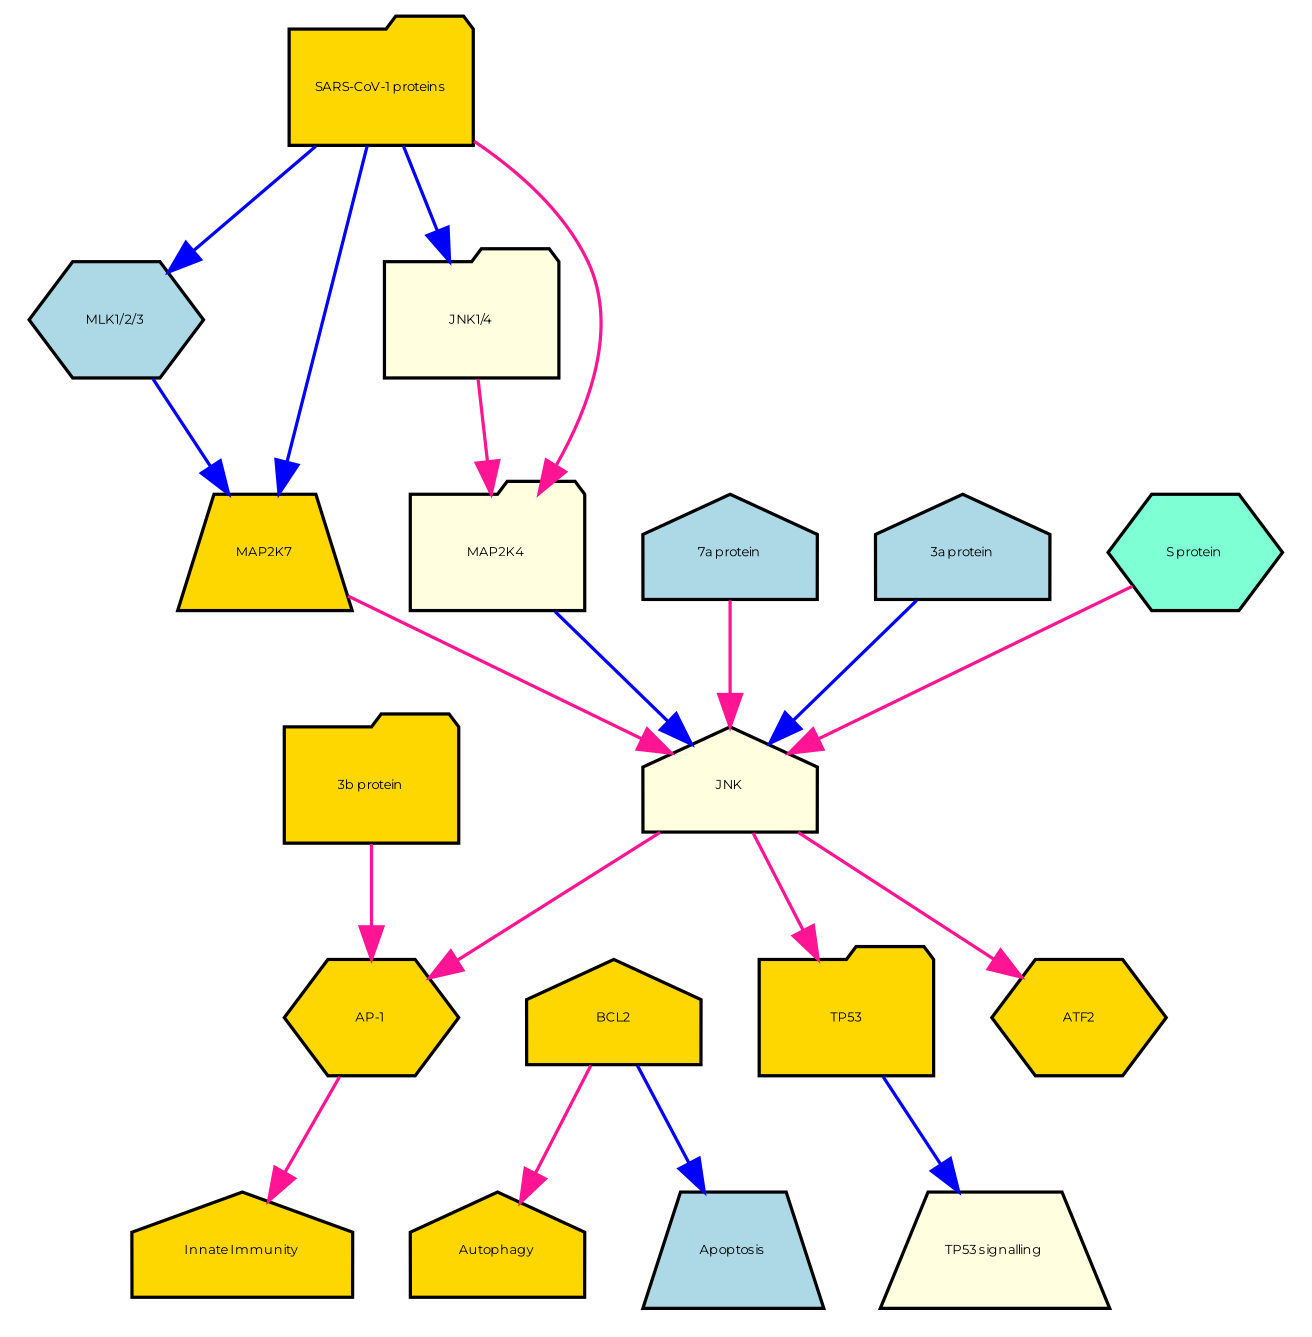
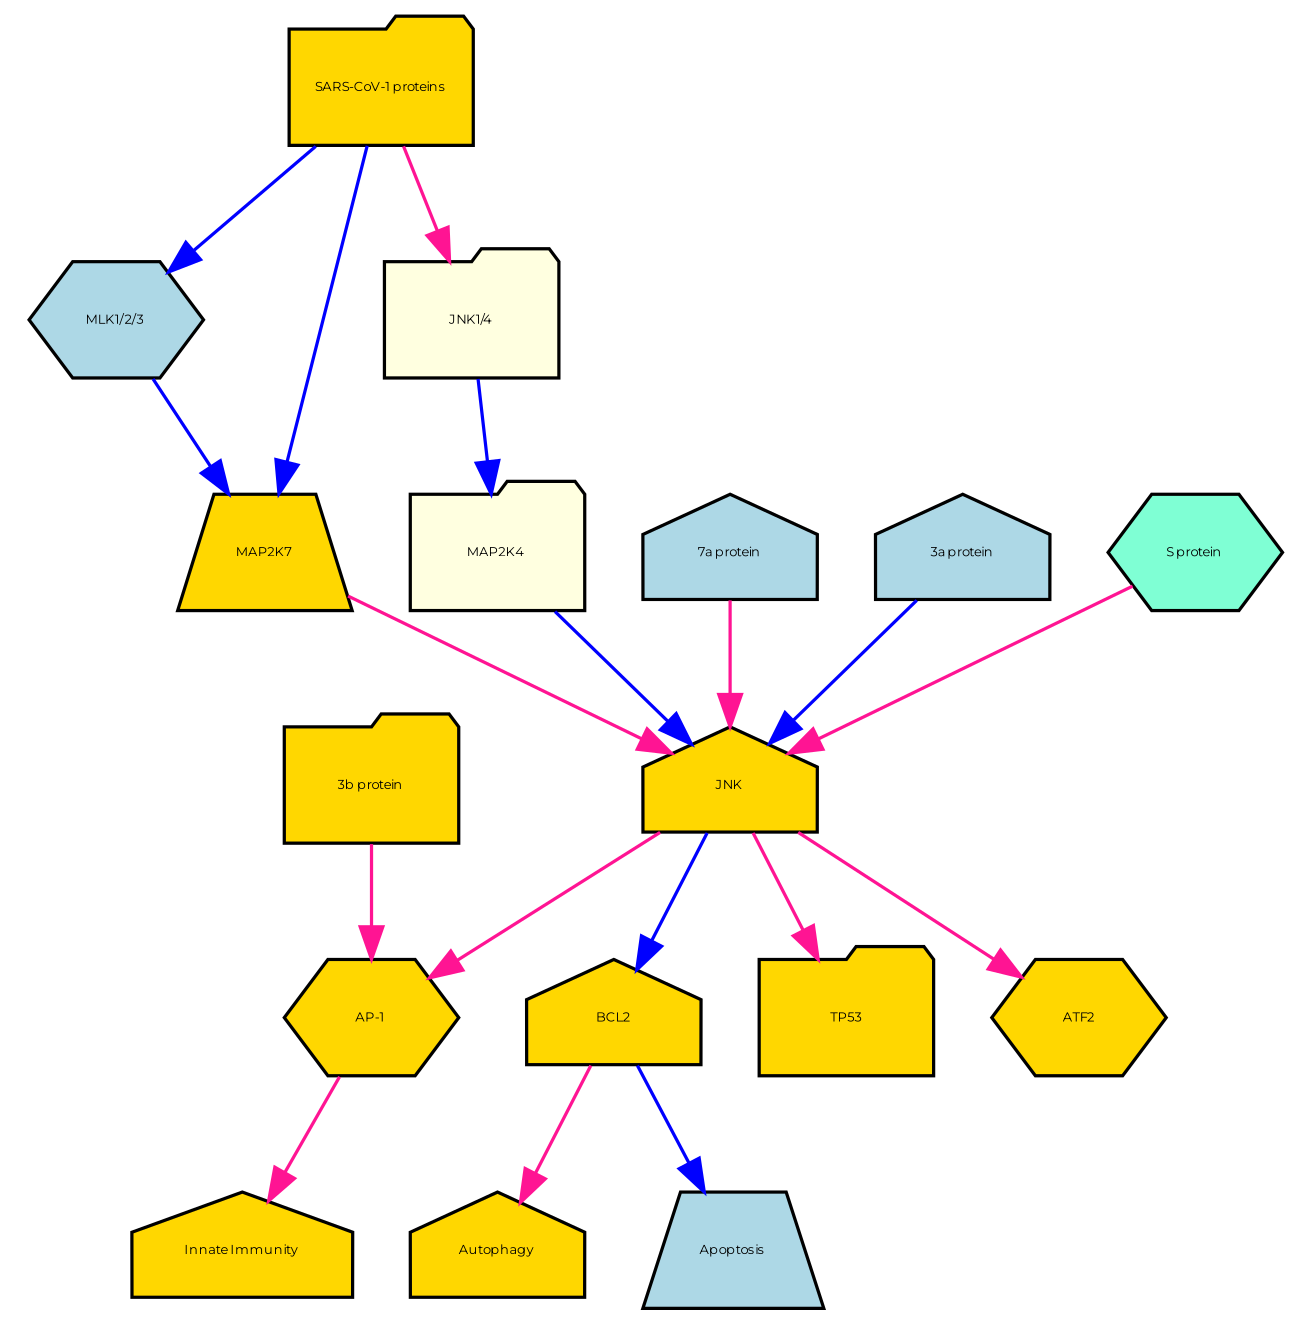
(420, 189) -> (420, 189)
(596, 283) -> none
(483, 420) -> (483, 420)
(730, 785) -> (730, 785)
none -> (679, 887)
(995, 1250) -> none
